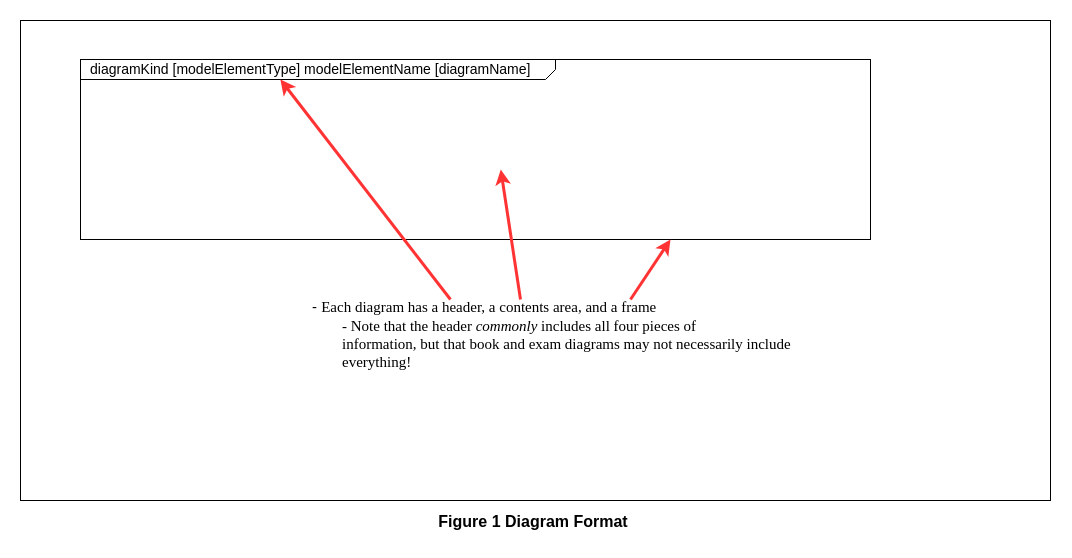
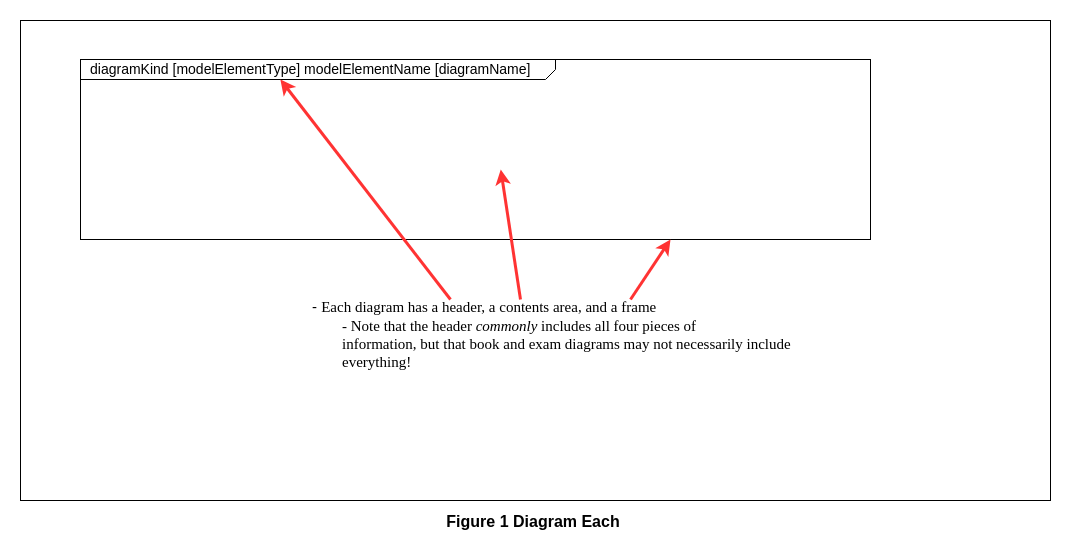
(534, 522) -> (534, 522)
